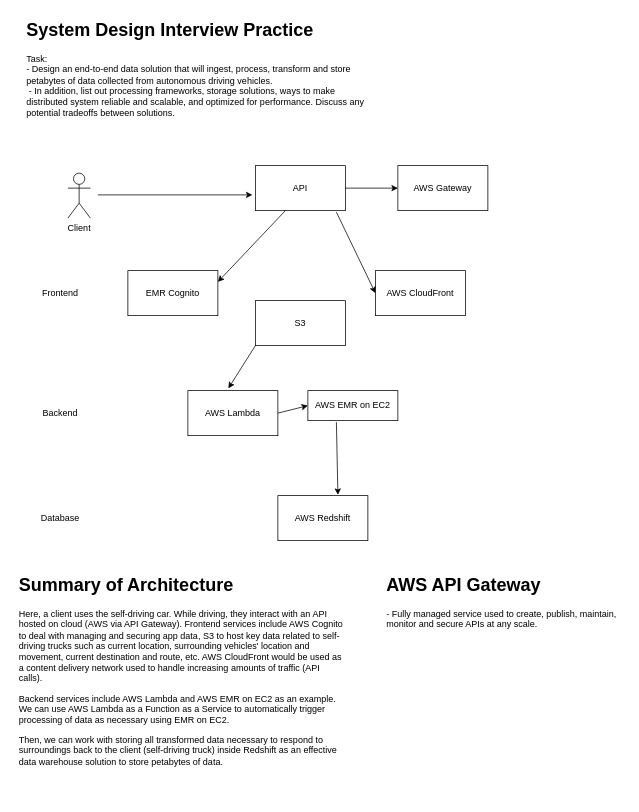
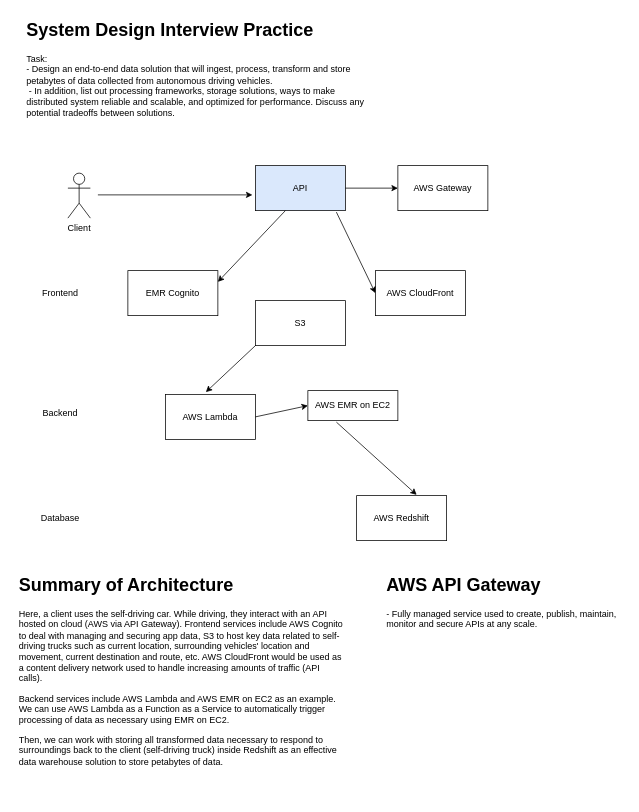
(300, 188) -> (300, 188)
(233, 413) -> (210, 417)
(323, 518) -> (402, 518)
